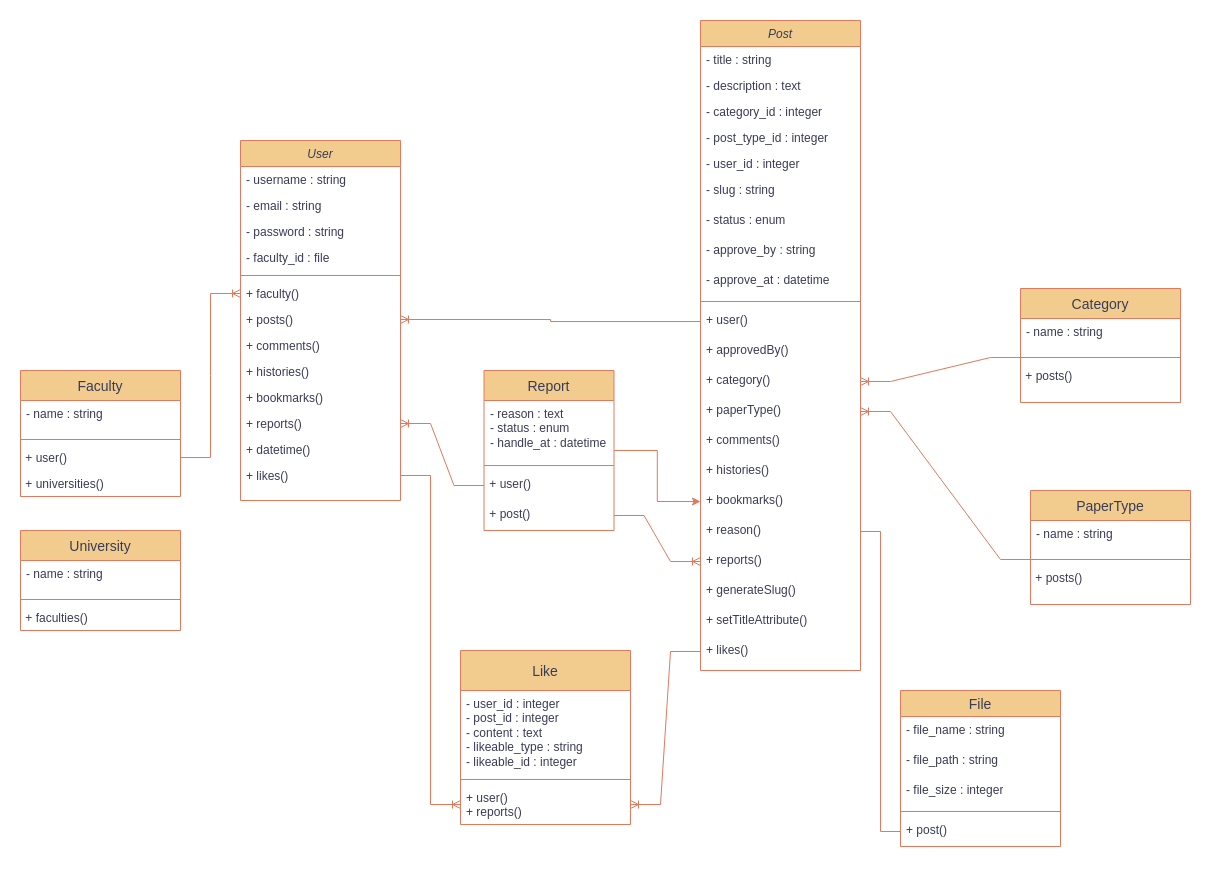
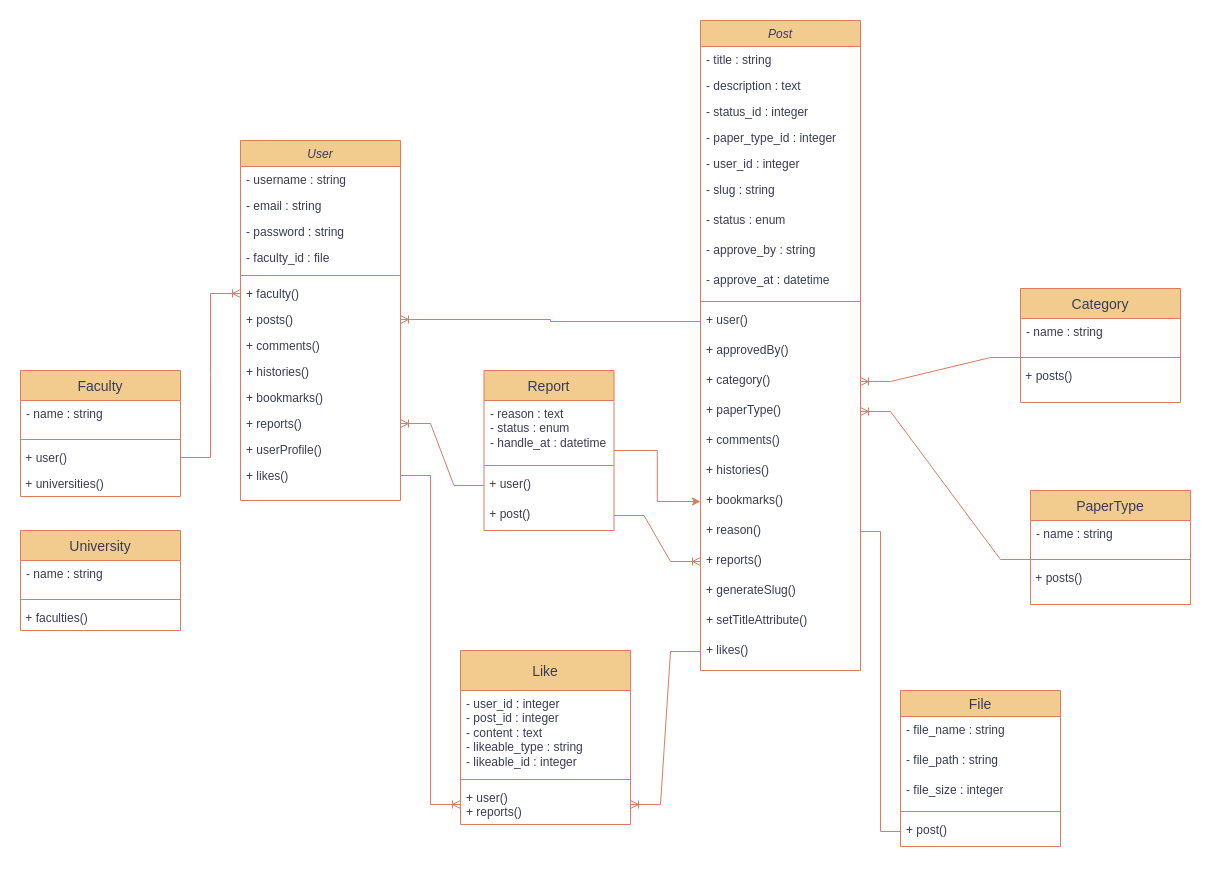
(774, 112) -> (767, 112)
(777, 138) -> (781, 138)
(283, 450) -> (292, 450)
